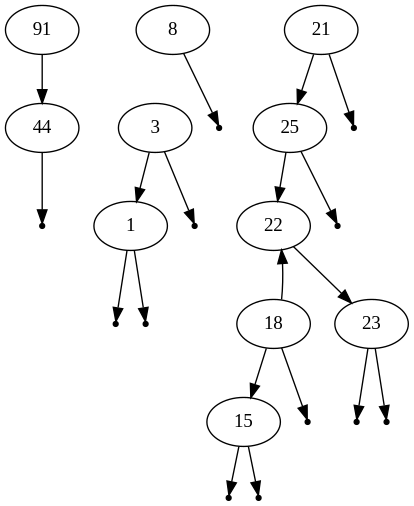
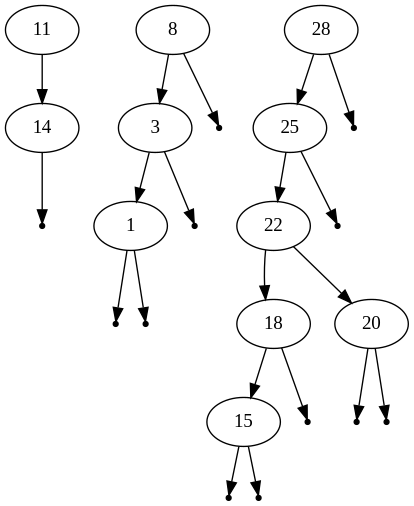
(42, 30) -> (42, 30)
(321, 30) -> (321, 30)
none -> (165, 72)
(42, 128) -> (42, 128)
(283, 282) -> (264, 268)
(372, 324) -> (372, 324)
